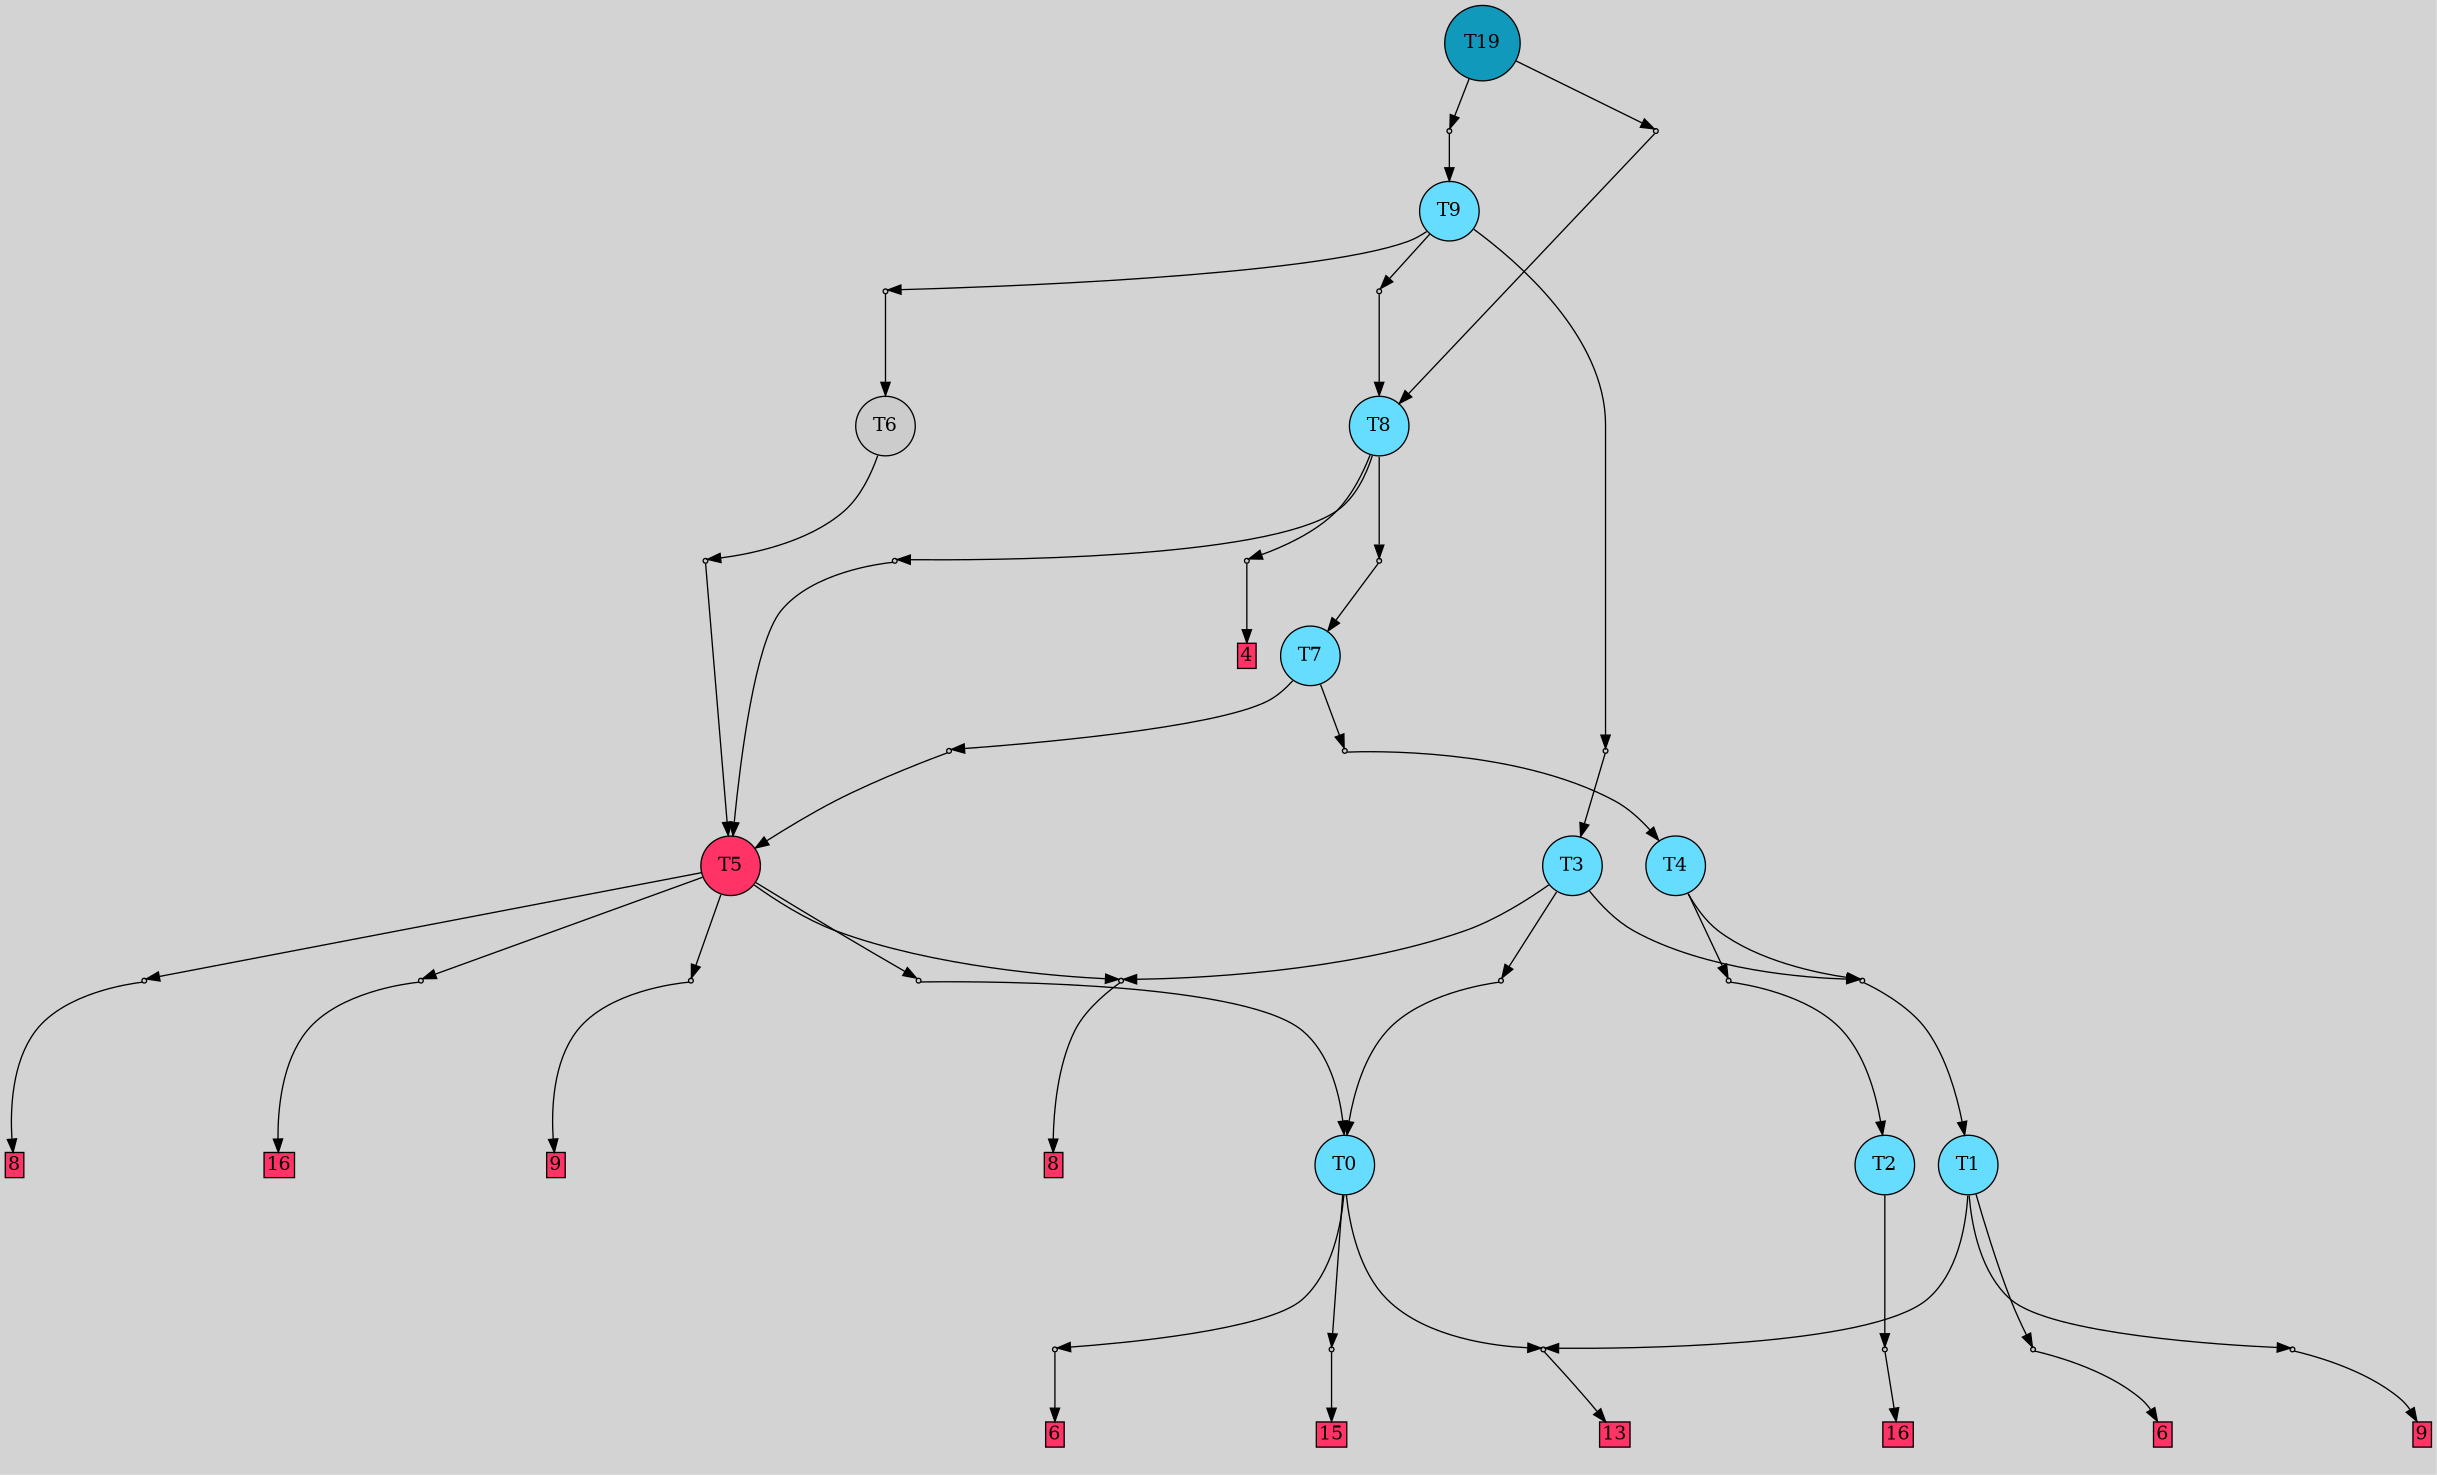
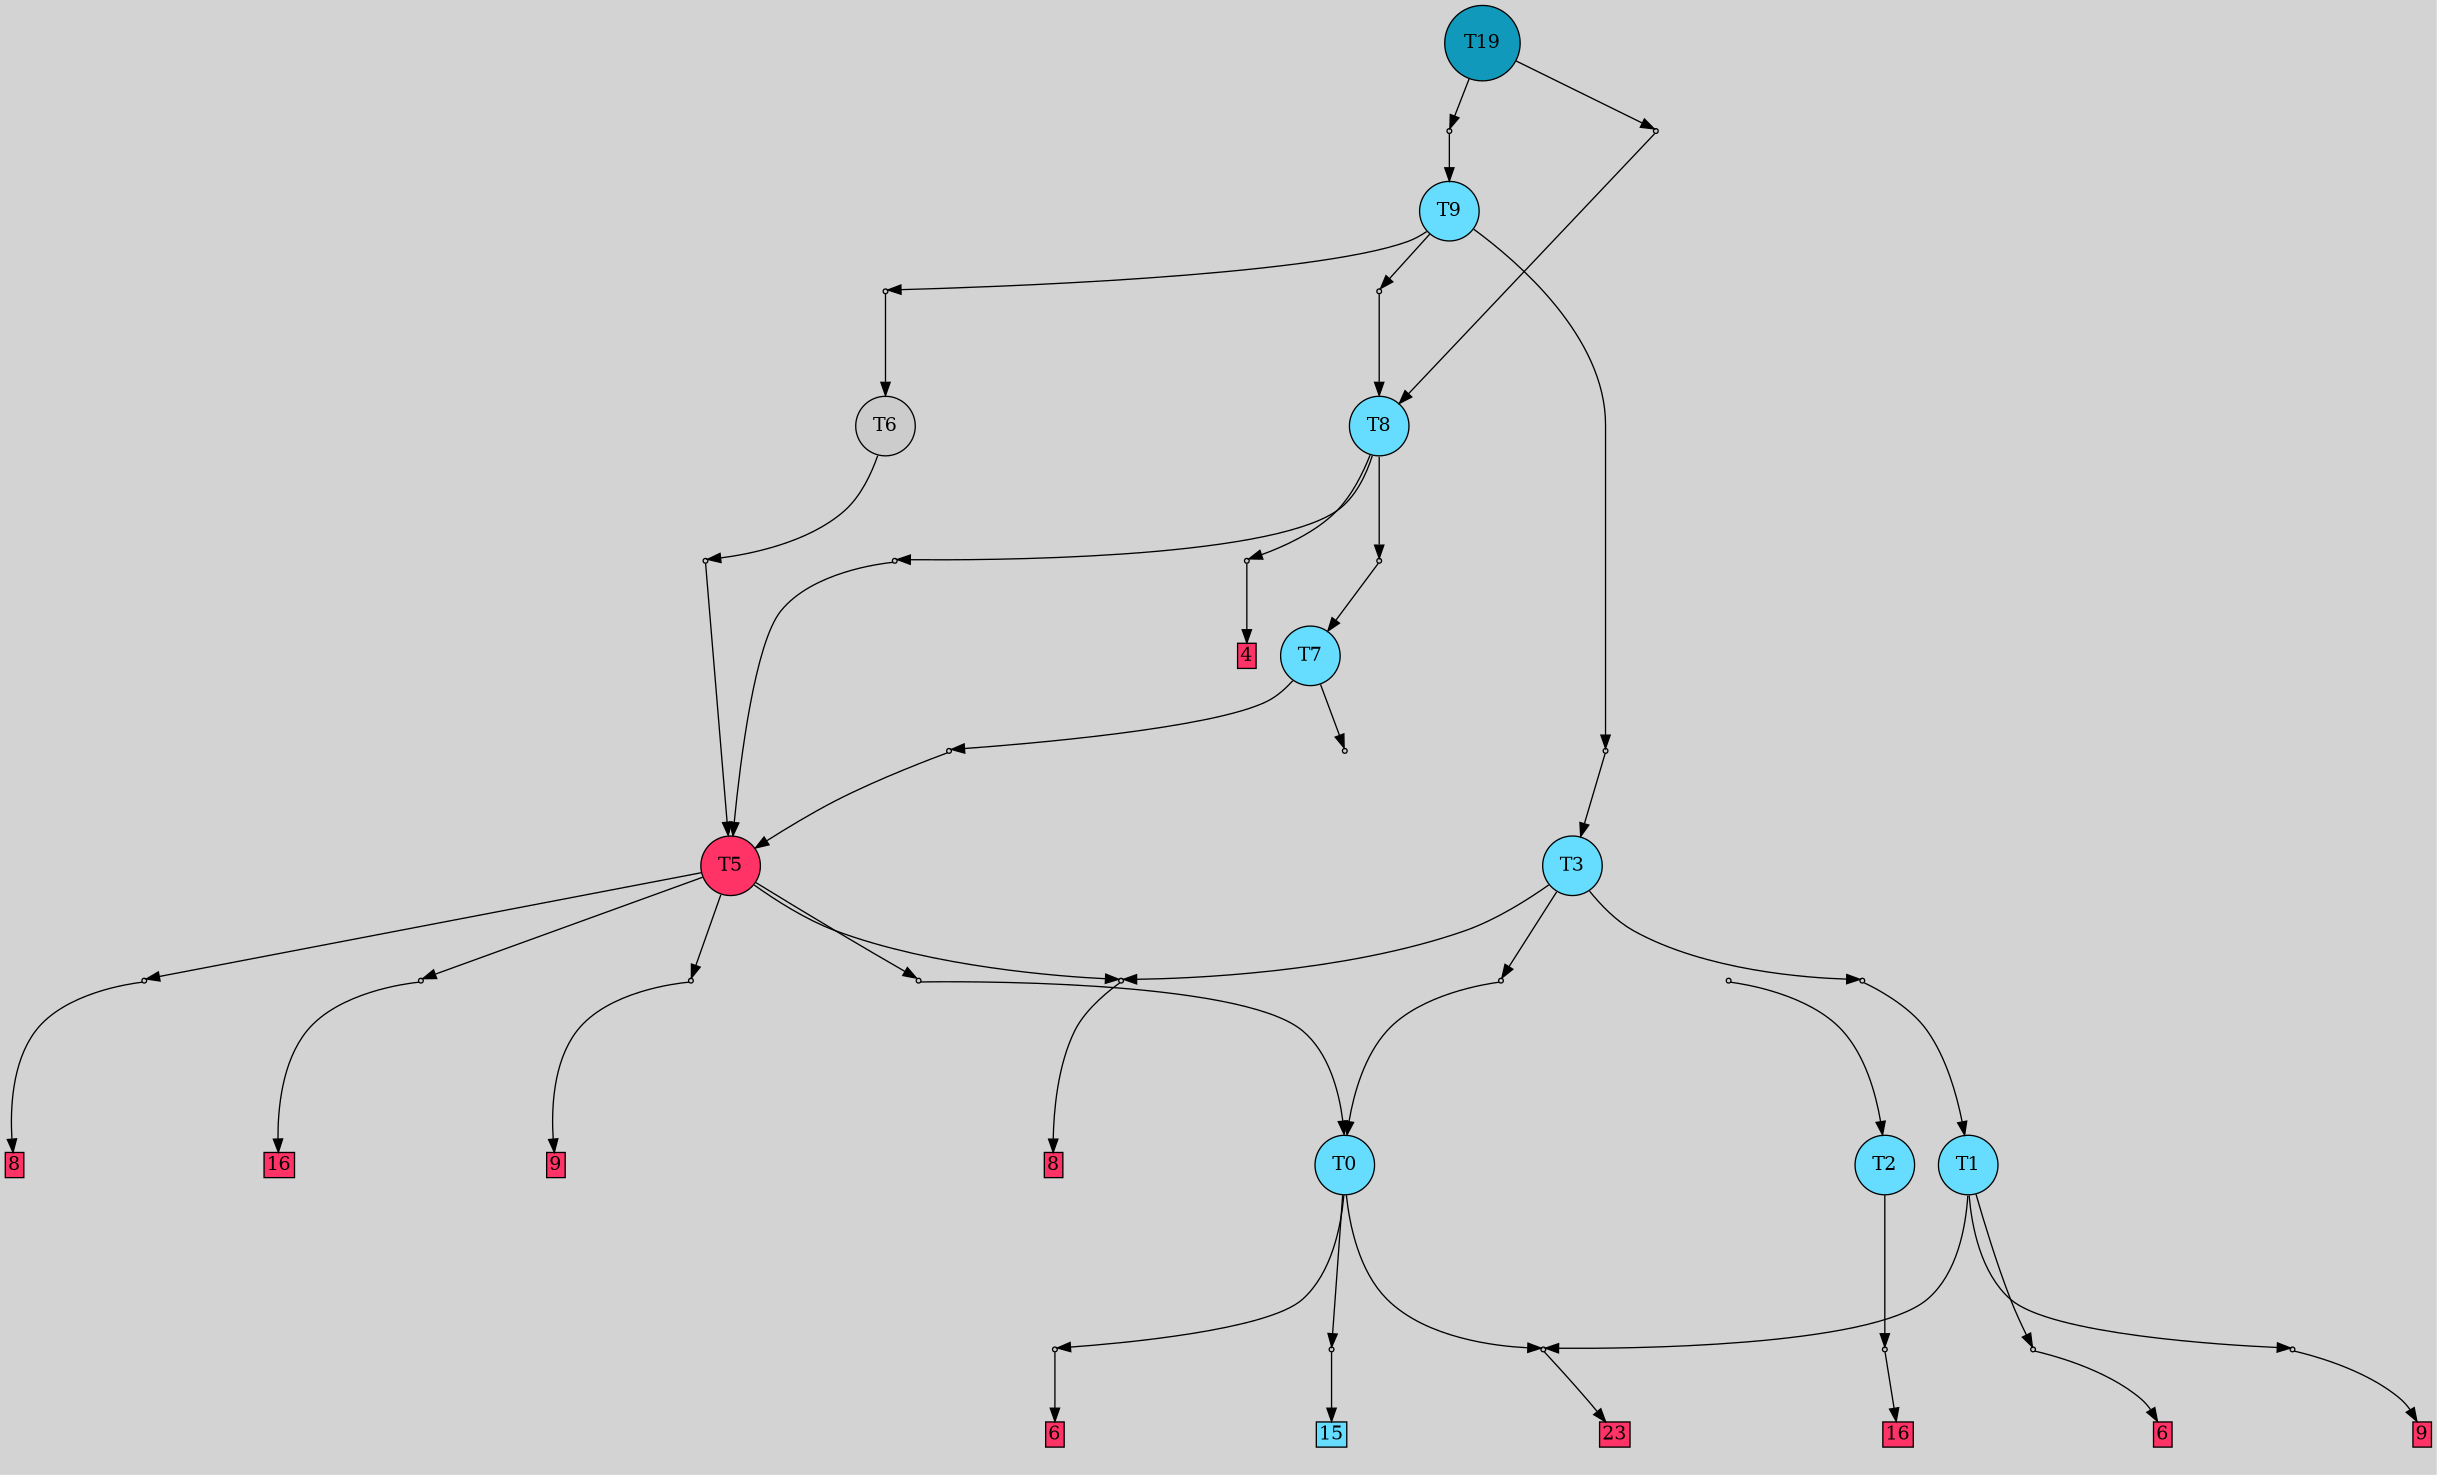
(1676, 866) -> none
(1332, 1435) -> (1332, 1435)
(1615, 1435) -> (1615, 1435)
